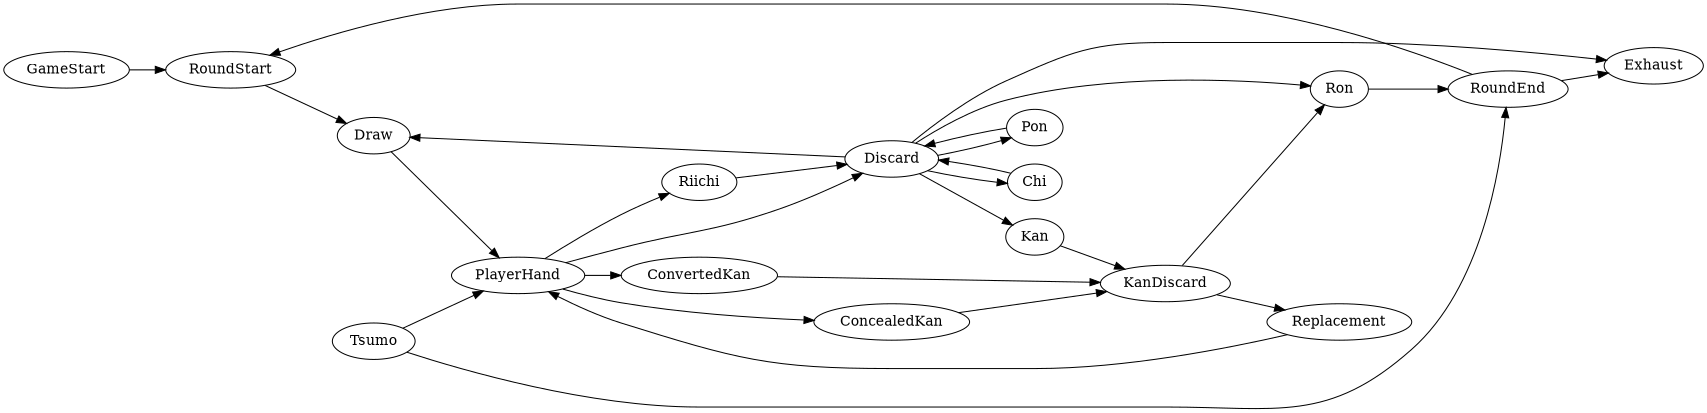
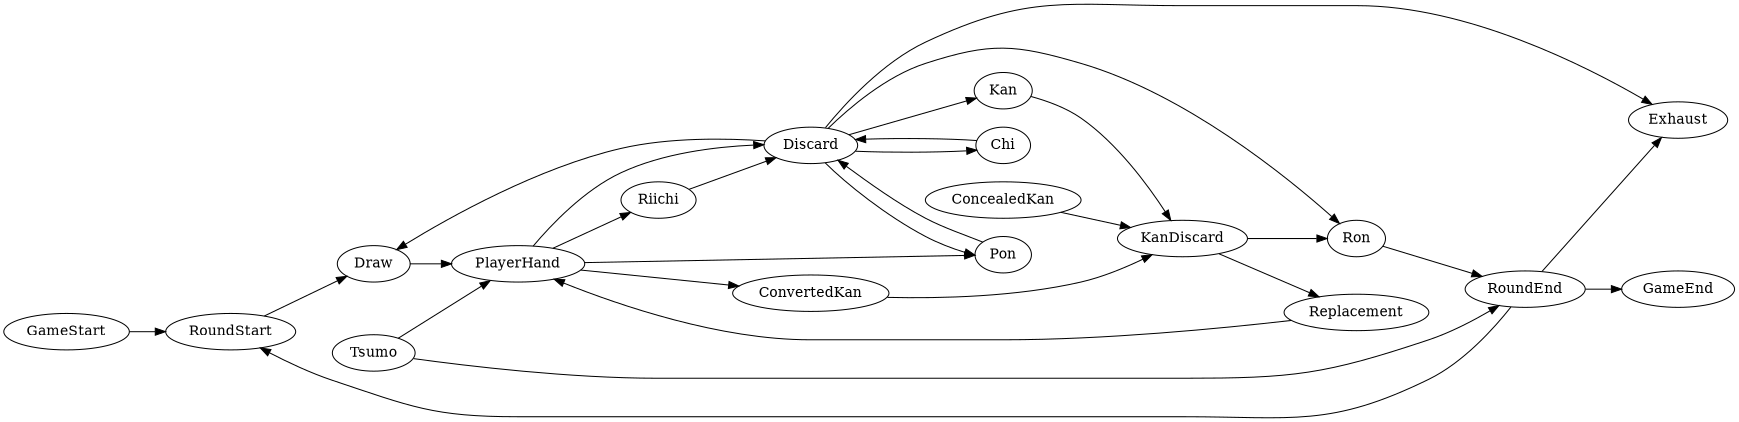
none -> (1678, 289)
(682, 311) -> (775, 259)
